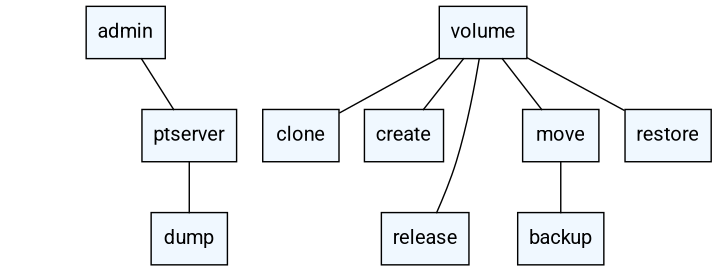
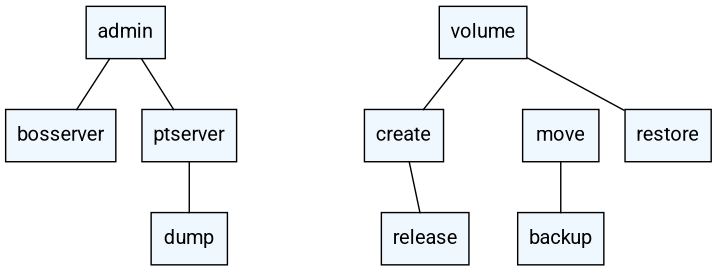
(522, 84) -> none
none -> (61, 136)
(301, 136) -> none
(463, 137) -> (415, 187)
